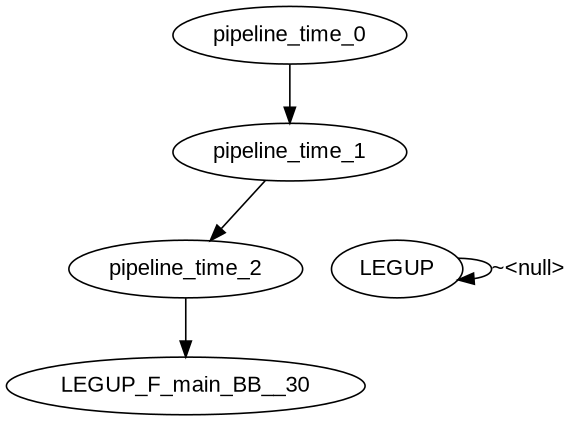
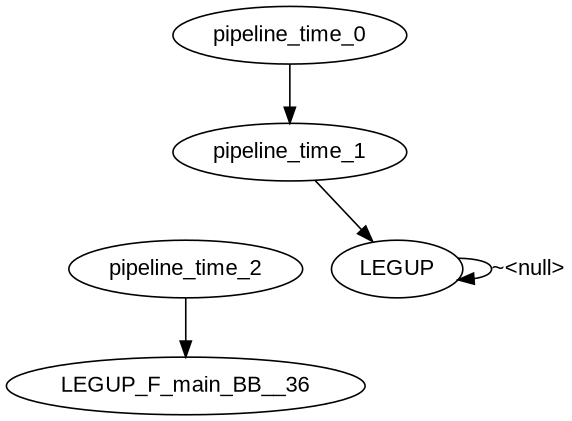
(243, 205) -> (338, 205)
(186, 386) -> (186, 386)
